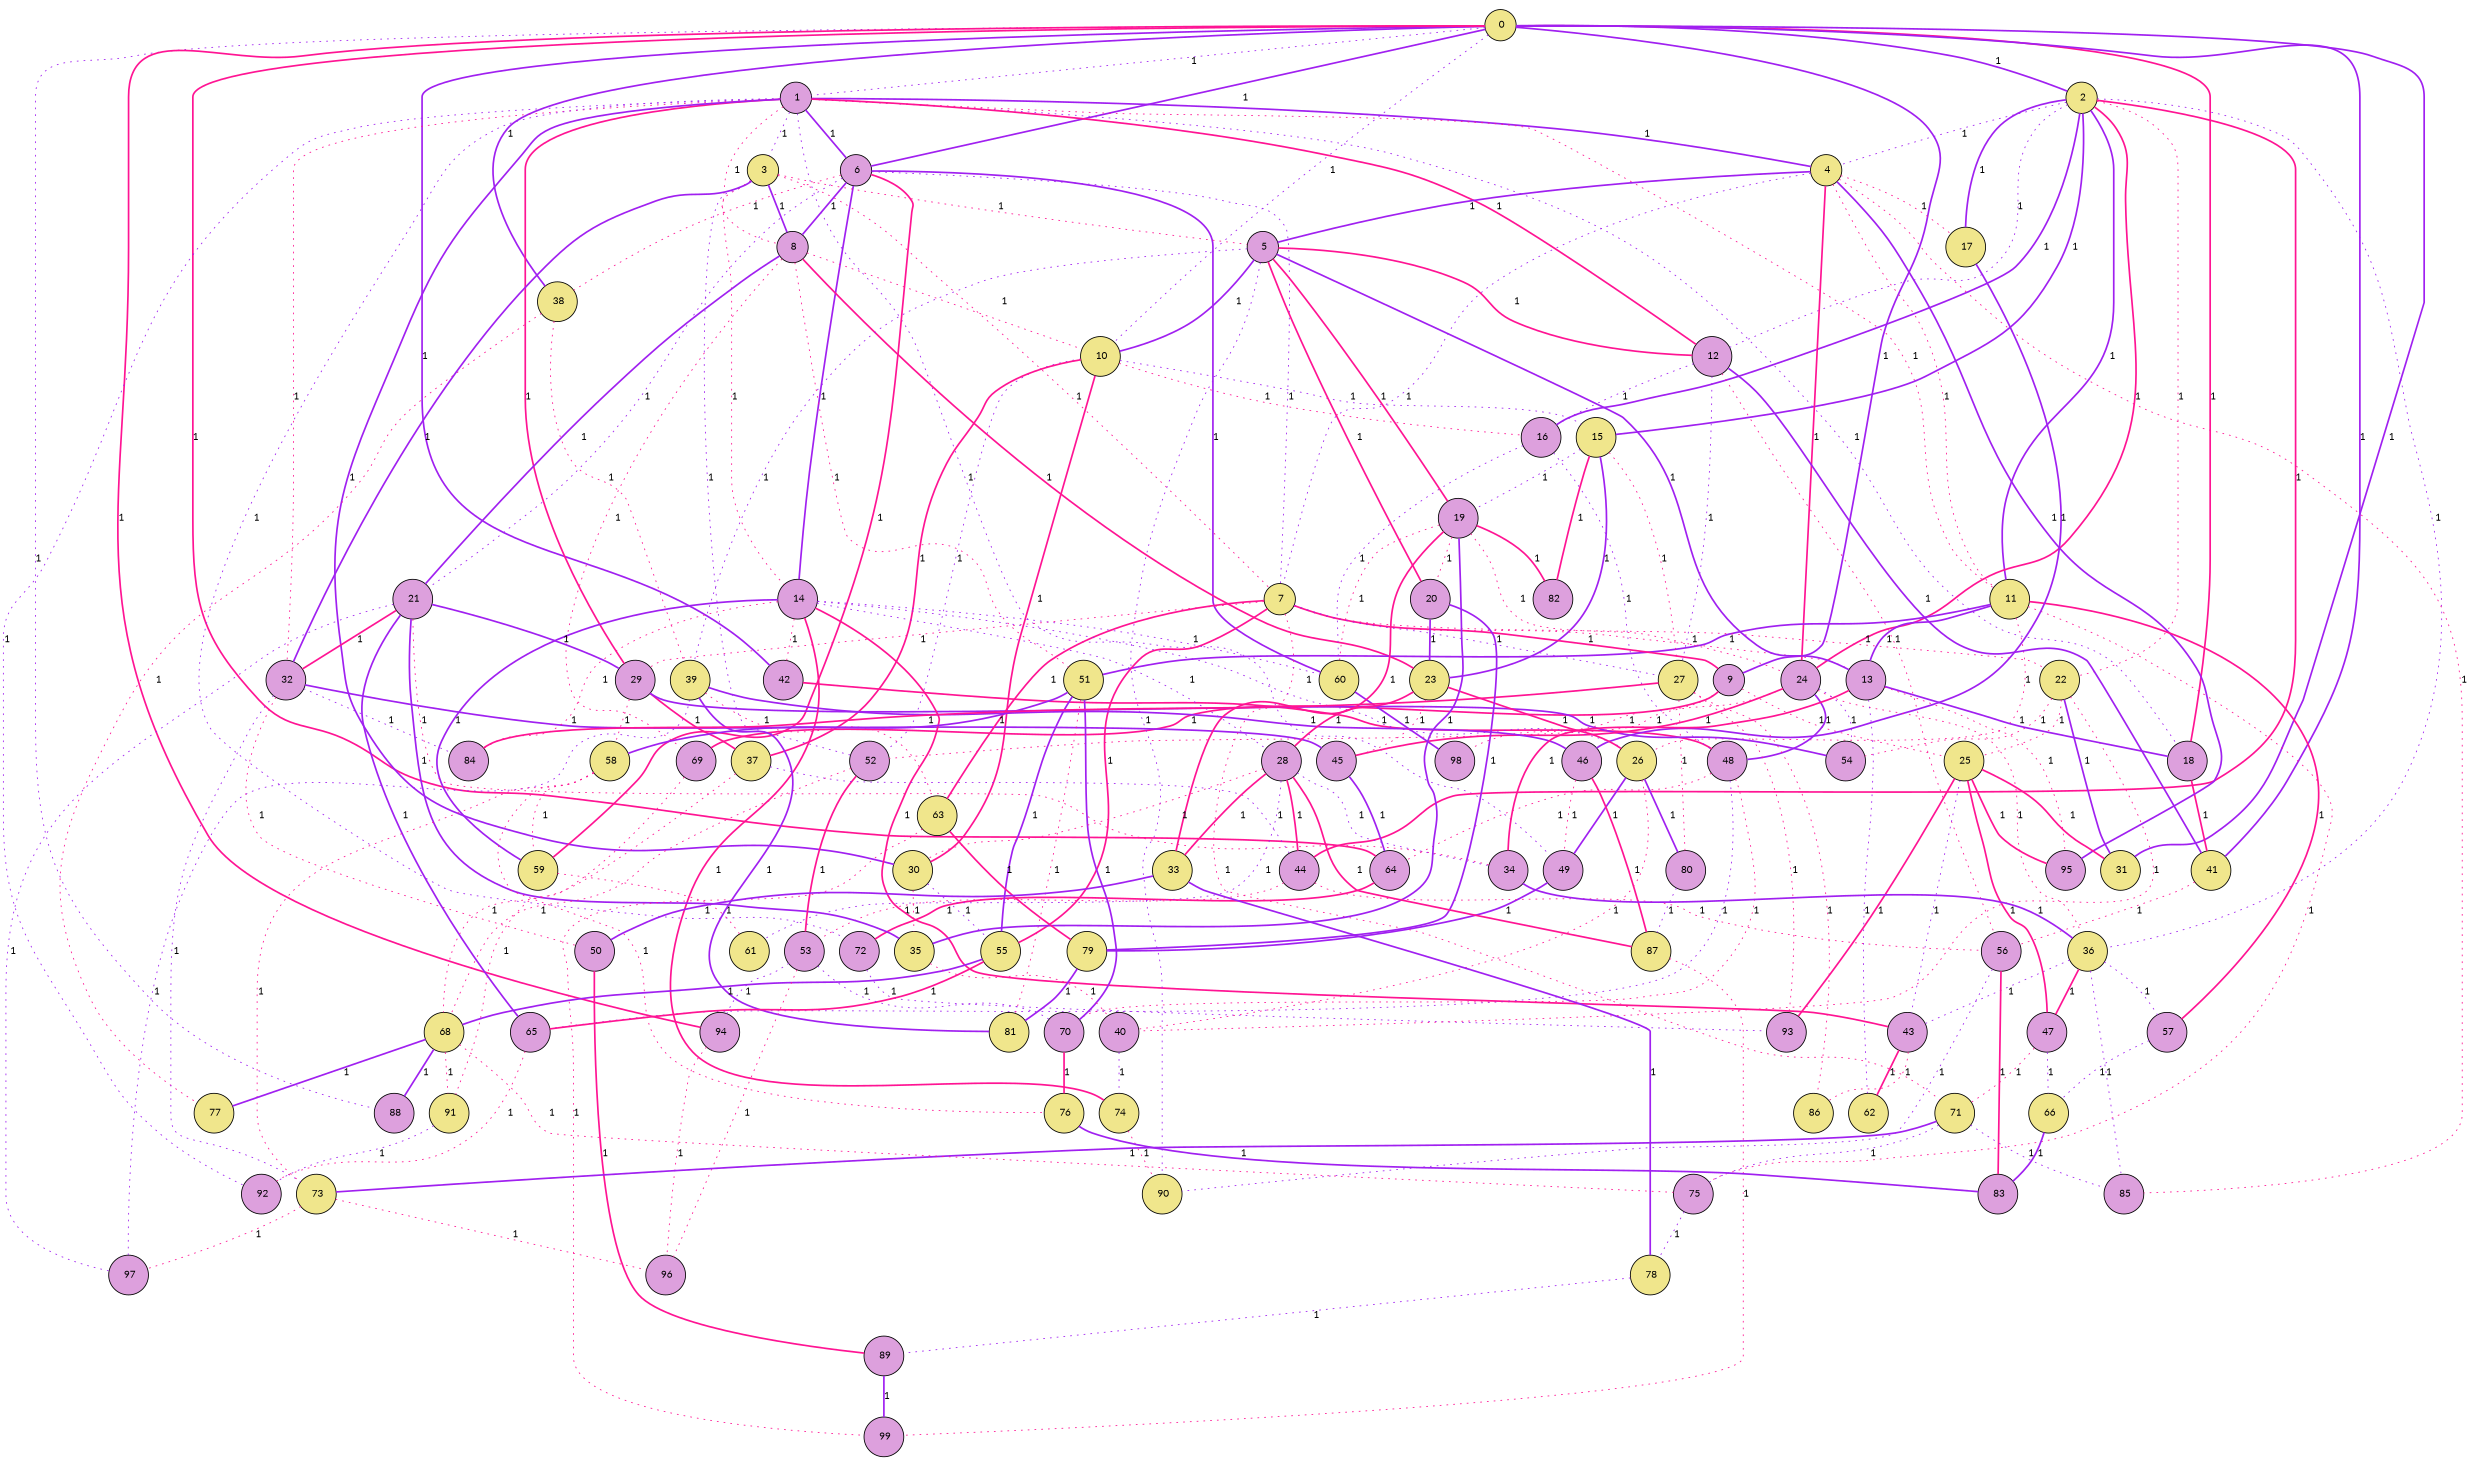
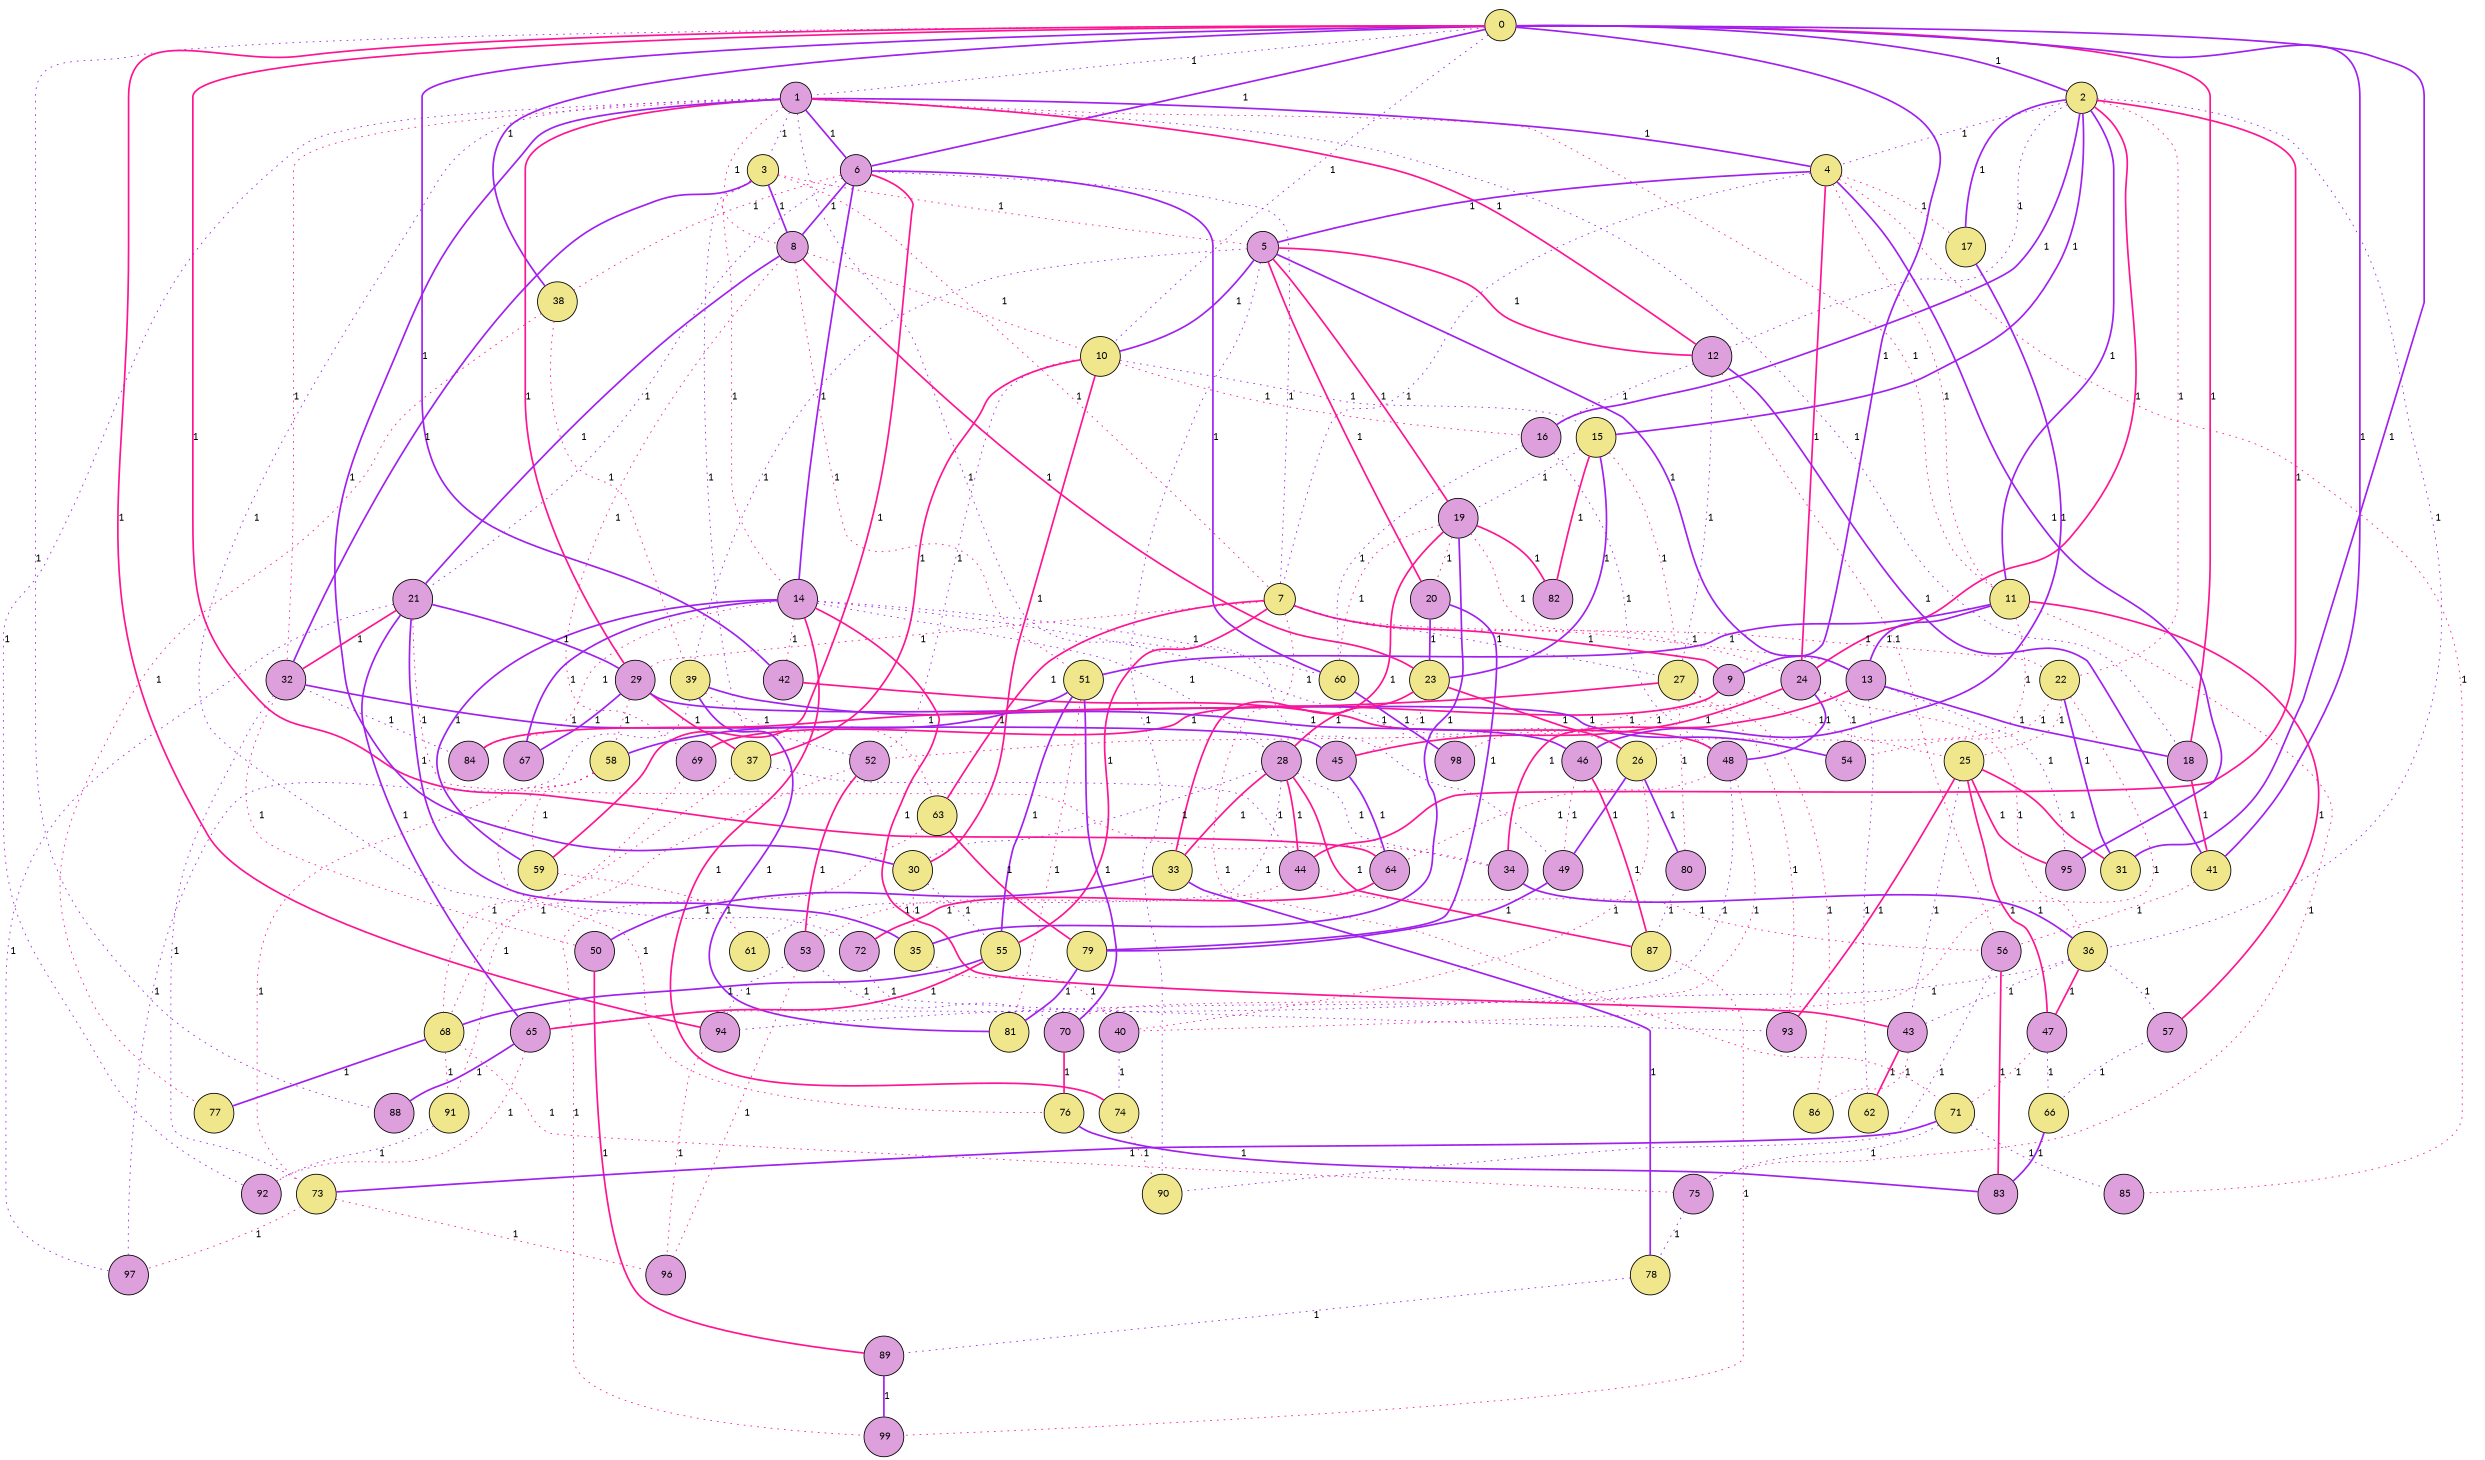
(1984, 726) -> (1984, 726)
none -> (524, 761)
(1114, 818) -> (1114, 818)
(419, 1073) -> (471, 1071)
(2106, 1073) -> (1706, 995)
